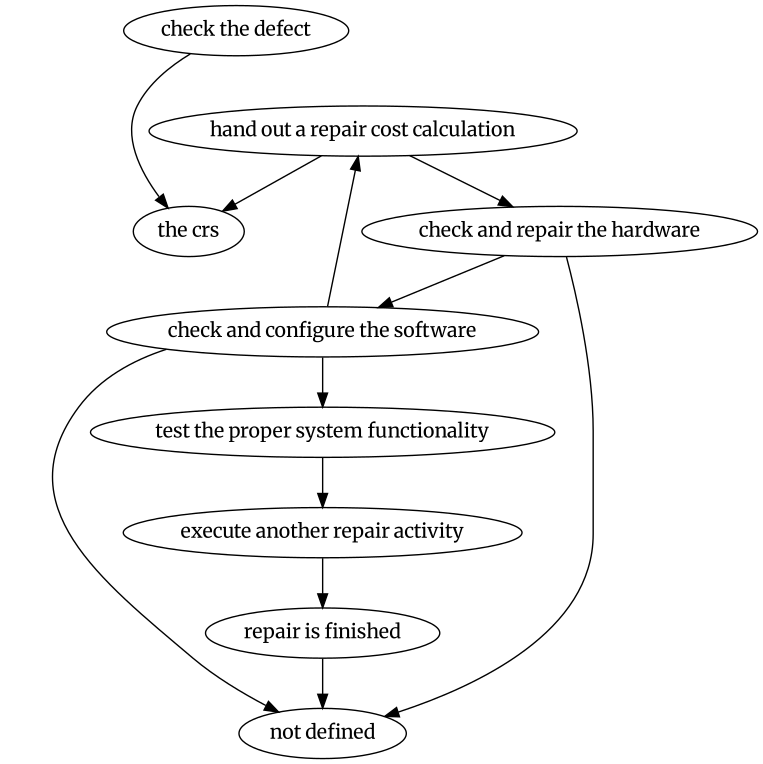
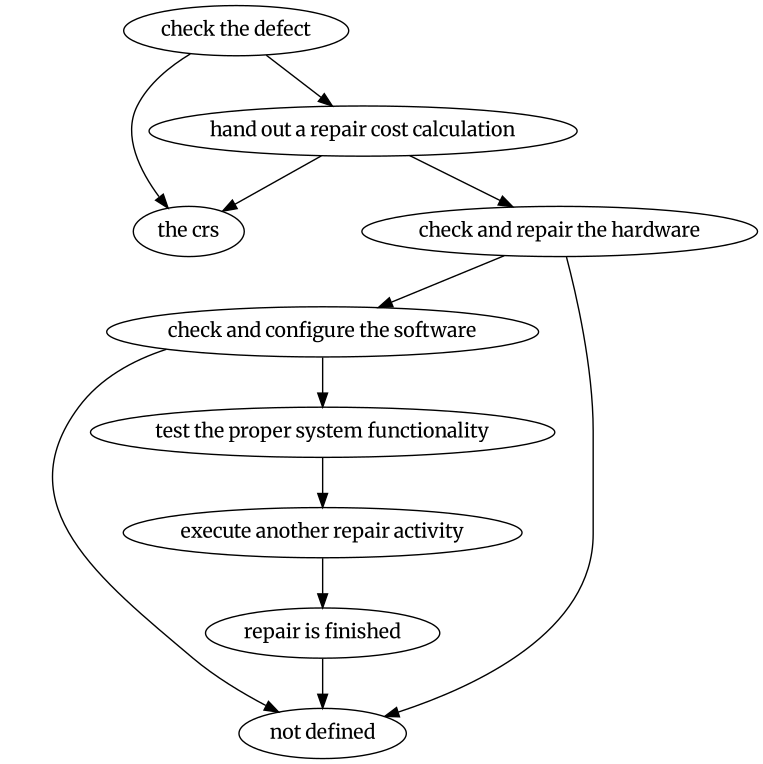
(341, 238) -> (294, 76)
